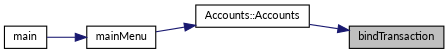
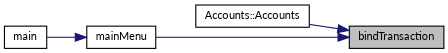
(170, 29) -> (247, 37)
